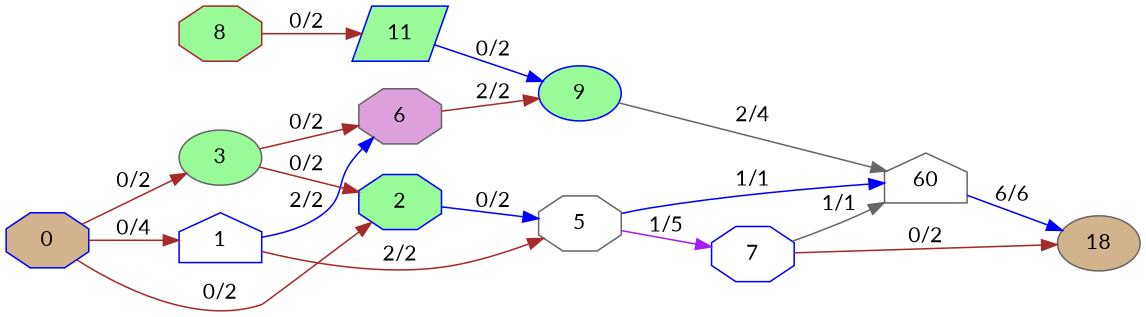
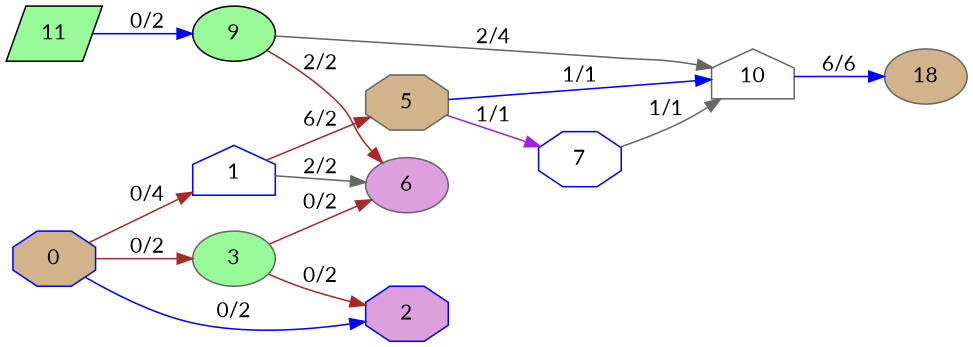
(220, 34) -> none
(400, 34) -> (54, 34)
(580, 93) -> (234, 34)
(483, 106) -> (327, 93)
(400, 116) -> (407, 185)
(926, 181) -> (753, 77)
(400, 202) -> (407, 314)
(327, 210) -> (313, 179)
(482, 212) -> none
(580, 223) -> (407, 103)
(666, 226) -> (493, 116)
(918, 249) -> none
(400, 255) -> (320, 120)
(225, 310) -> (213, 327)
